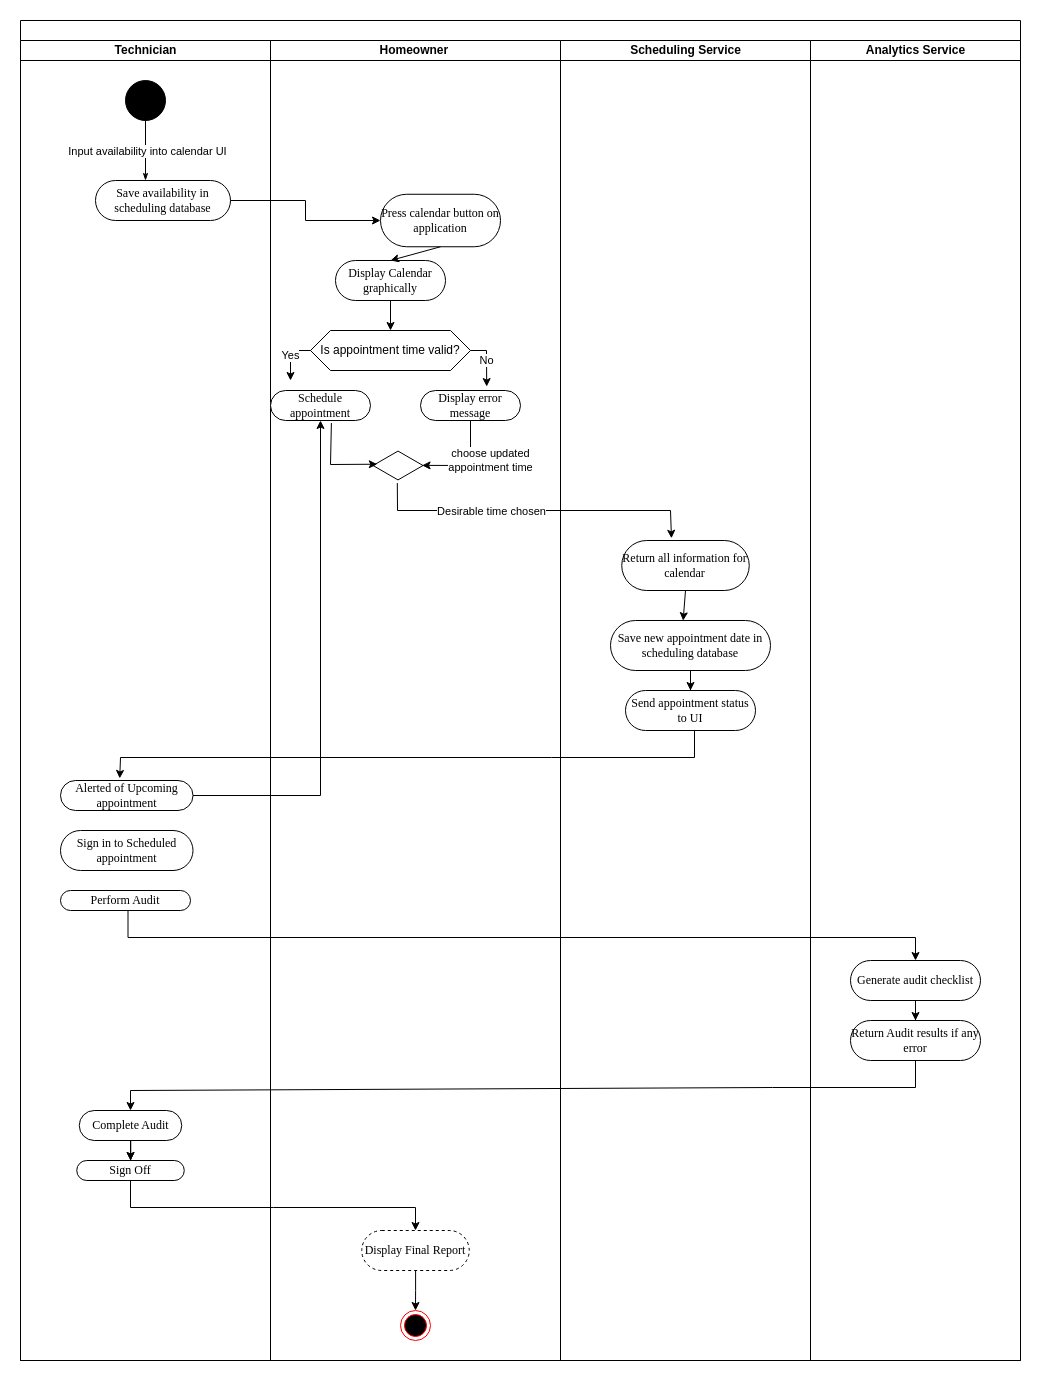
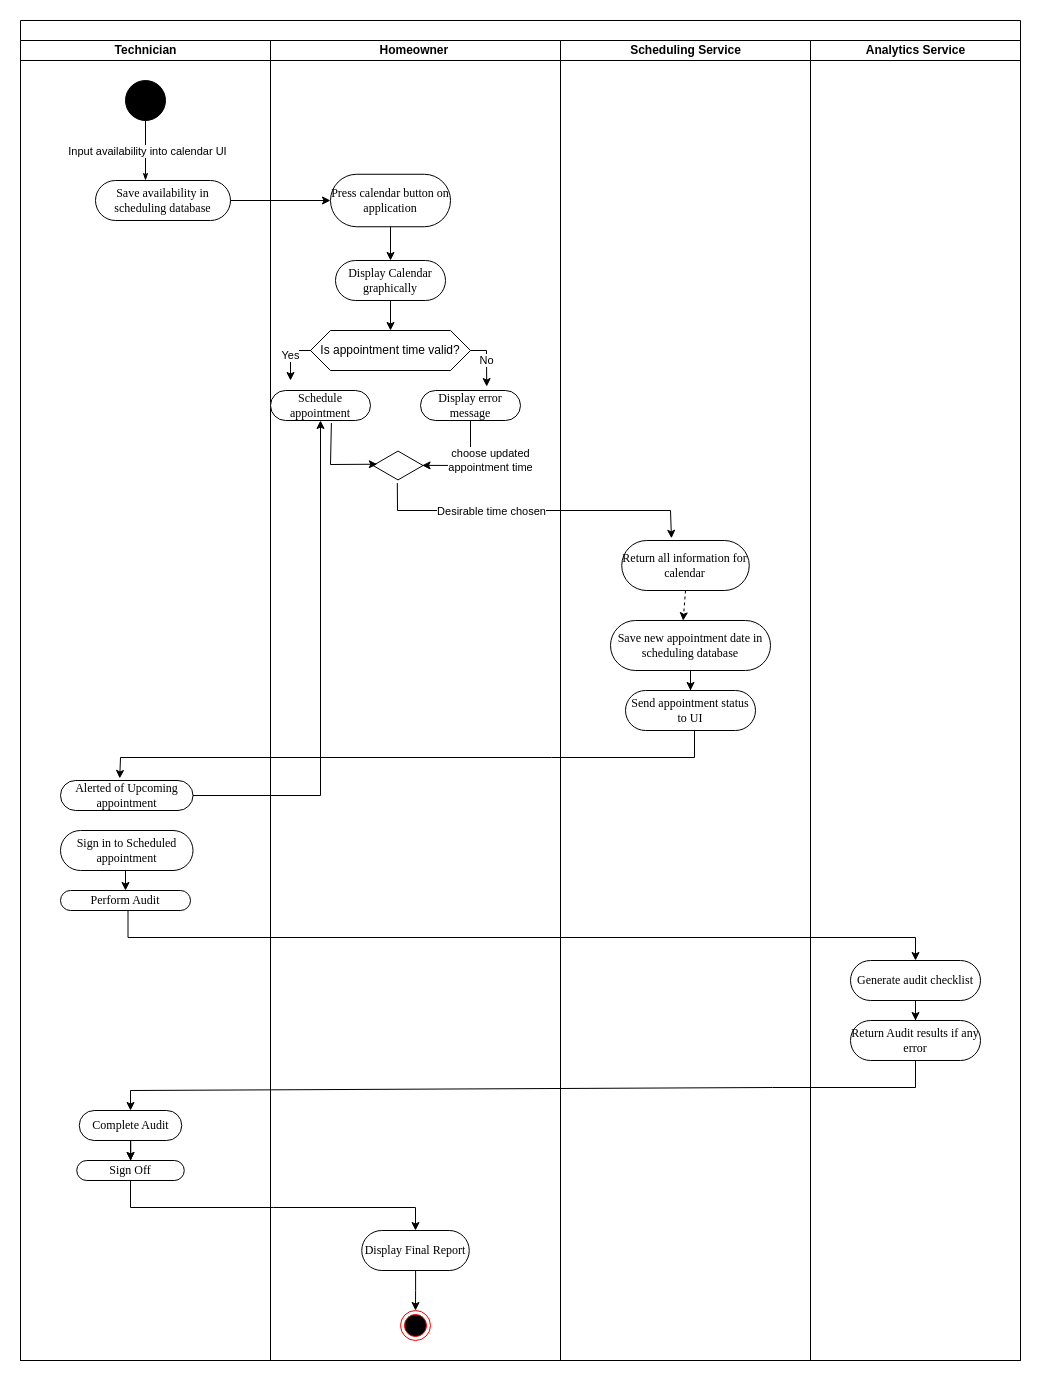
(441, 221) -> (391, 201)
(685, 603) -> (685, 603)
none -> (126, 877)
(416, 1251) -> (416, 1251)
